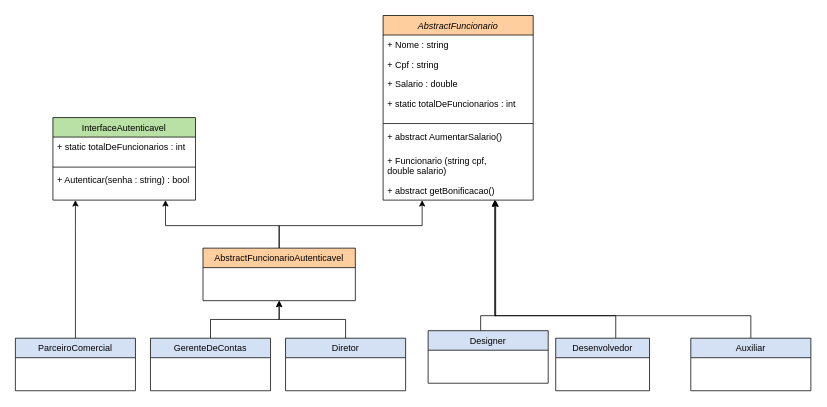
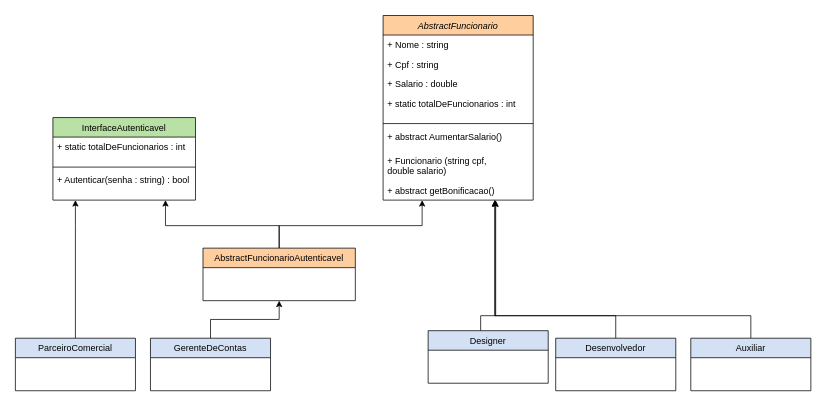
(322, 319) -> none
(345, 364) -> none
(602, 364) -> (615, 364)
